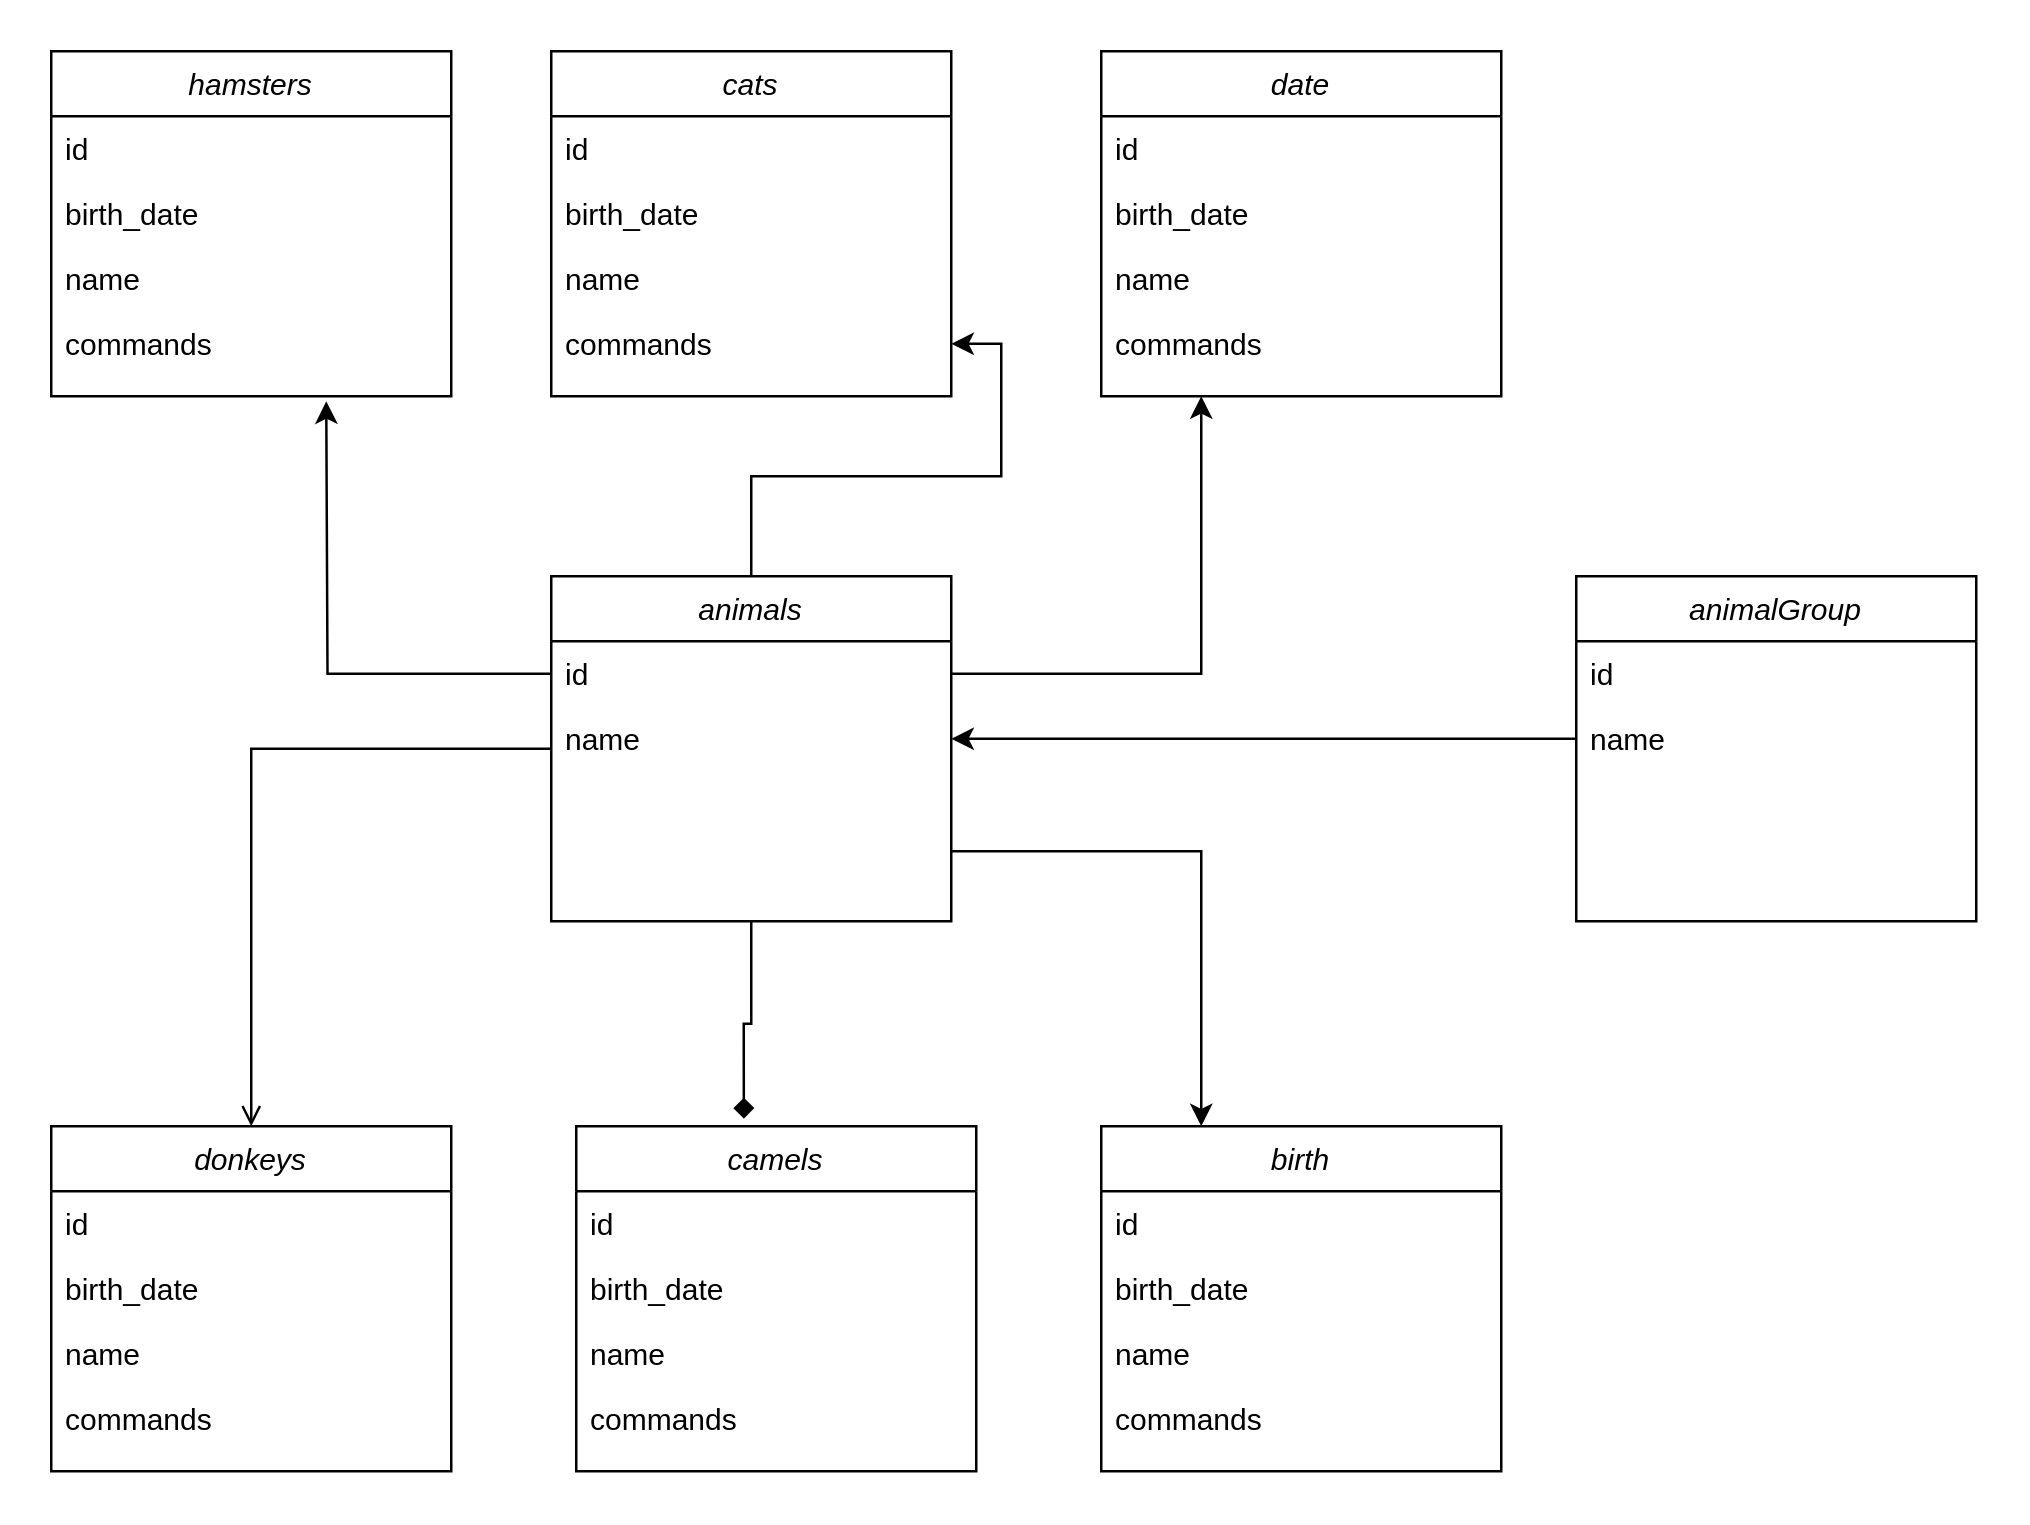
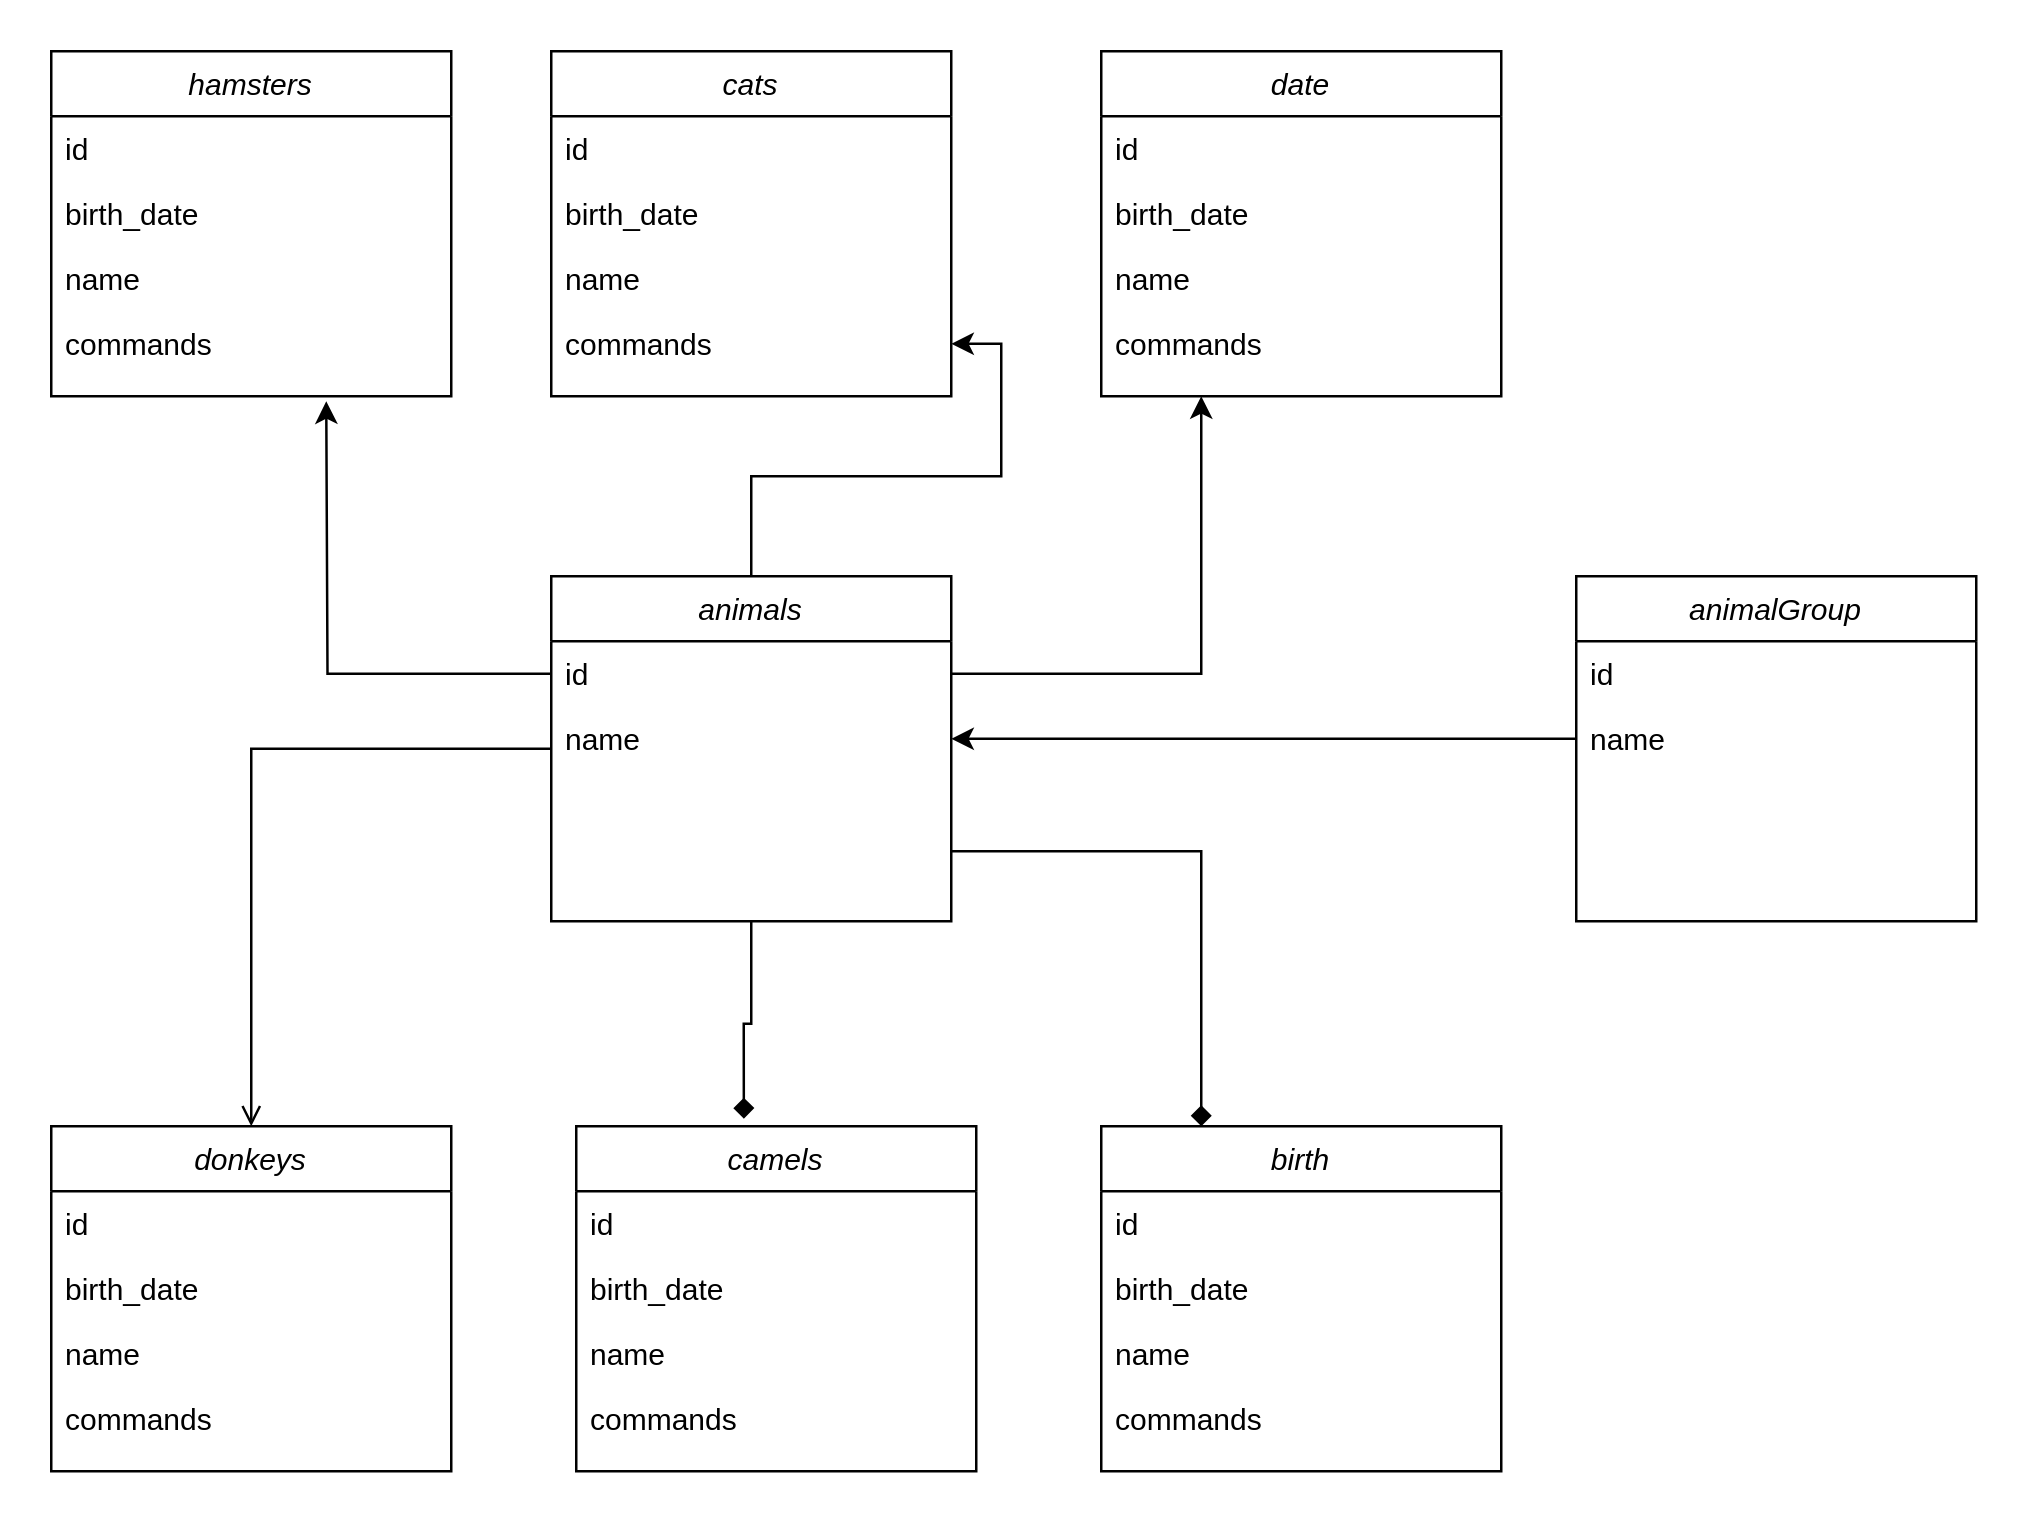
(1201, 1107) -> (1201, 1106)
